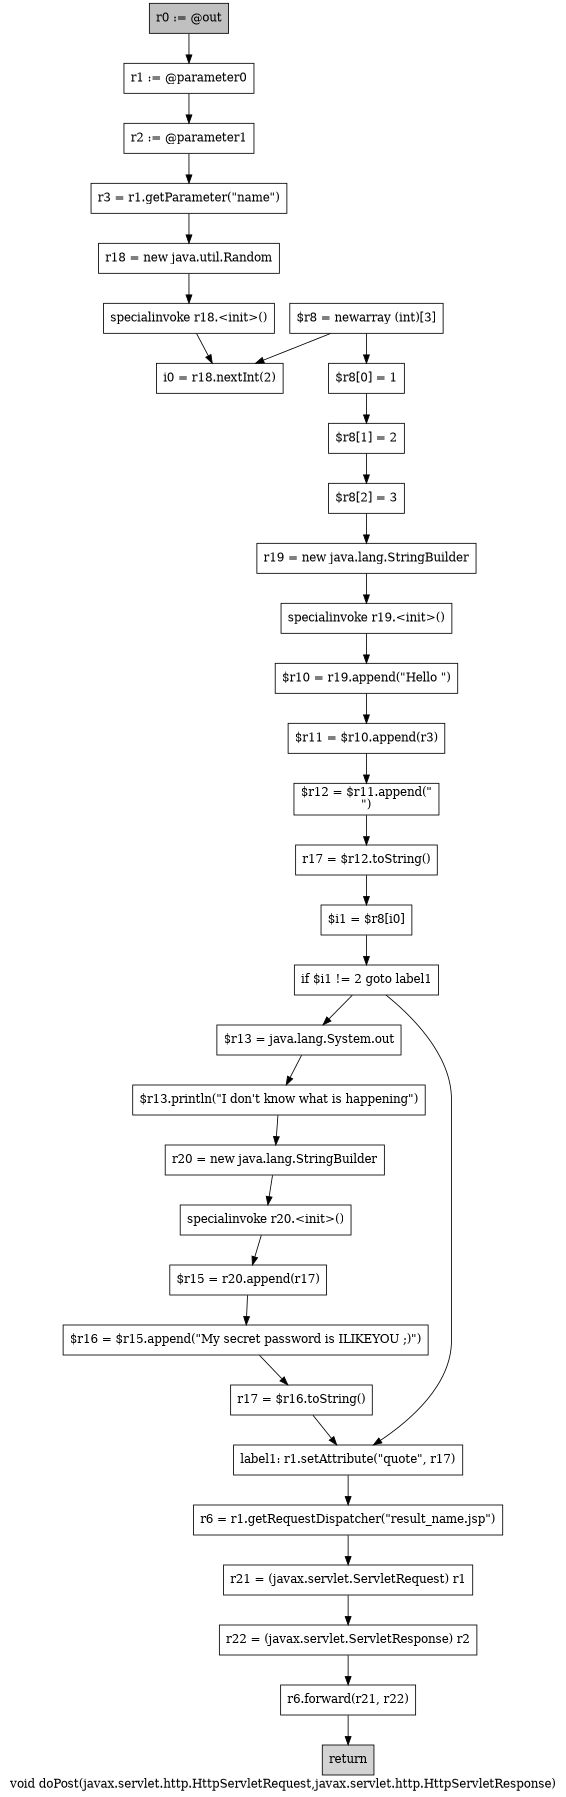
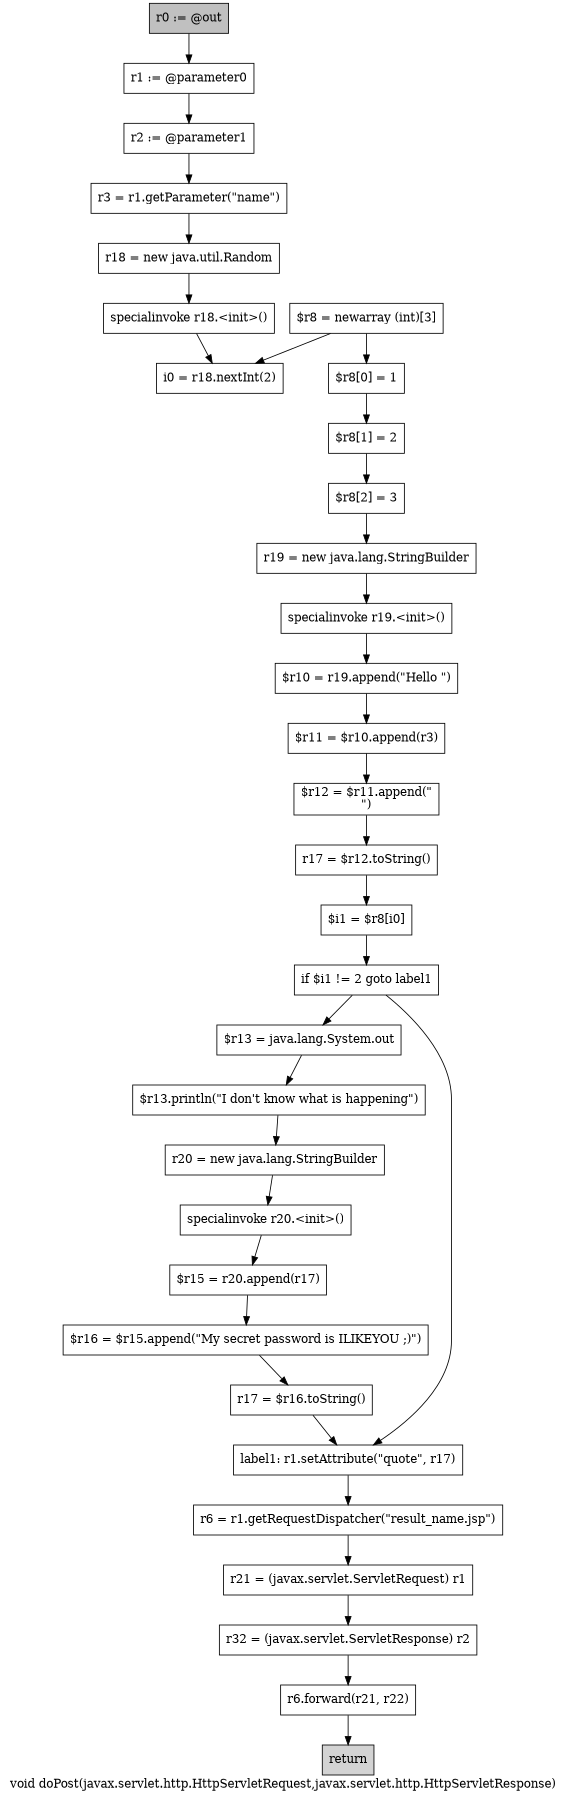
(348, 1640) -> (348, 1640)
